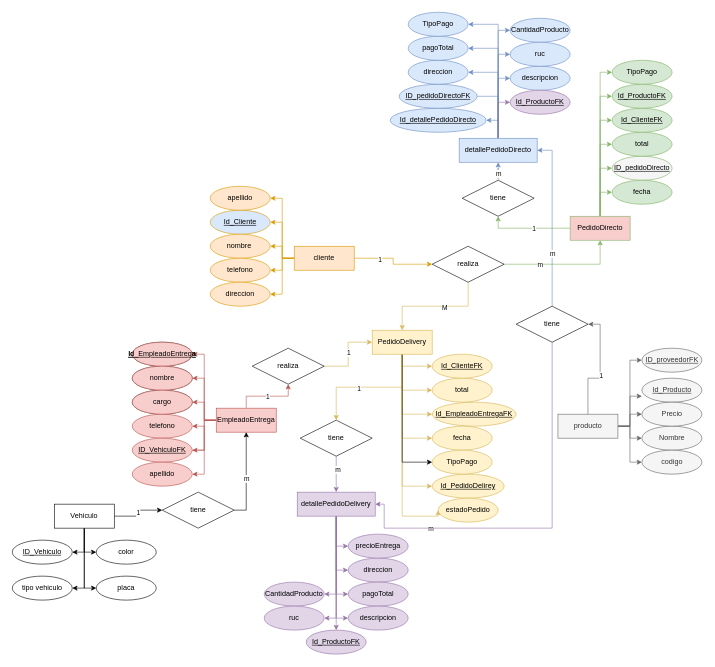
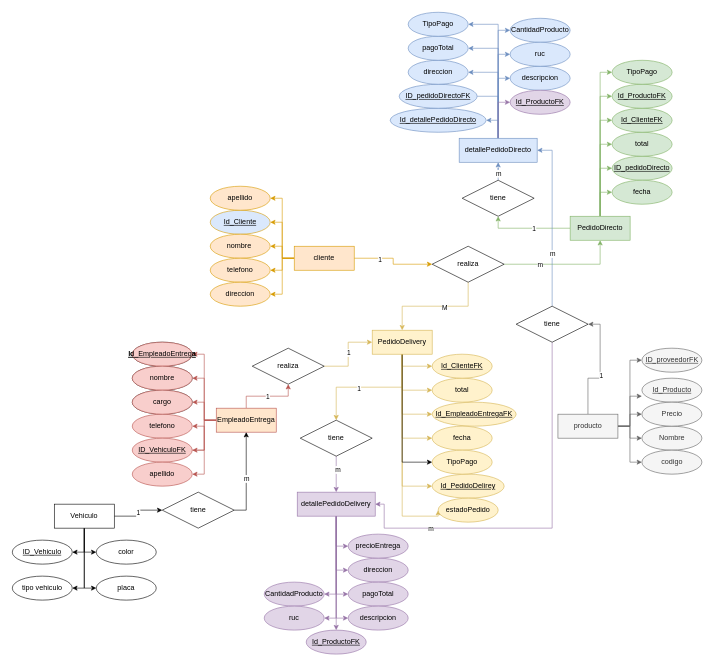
(642, 168) -> (642, 168)
(600, 228) -> (600, 228)
(246, 420) -> (246, 420)
